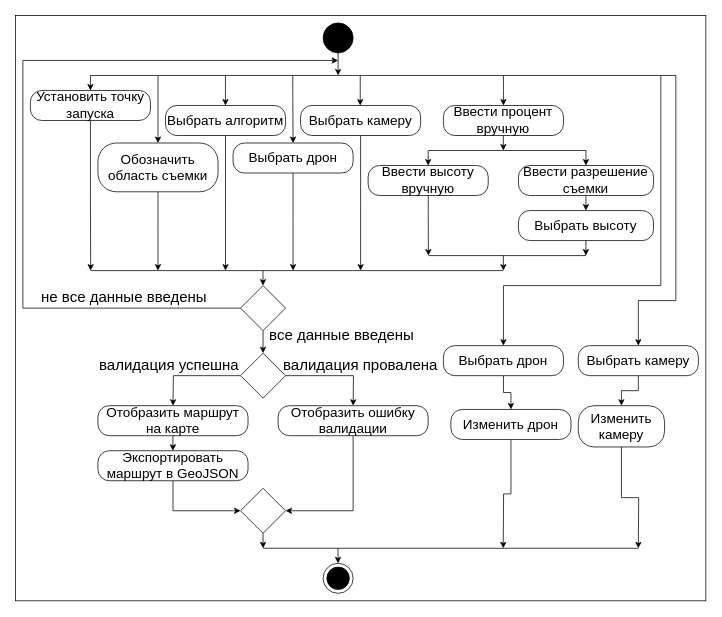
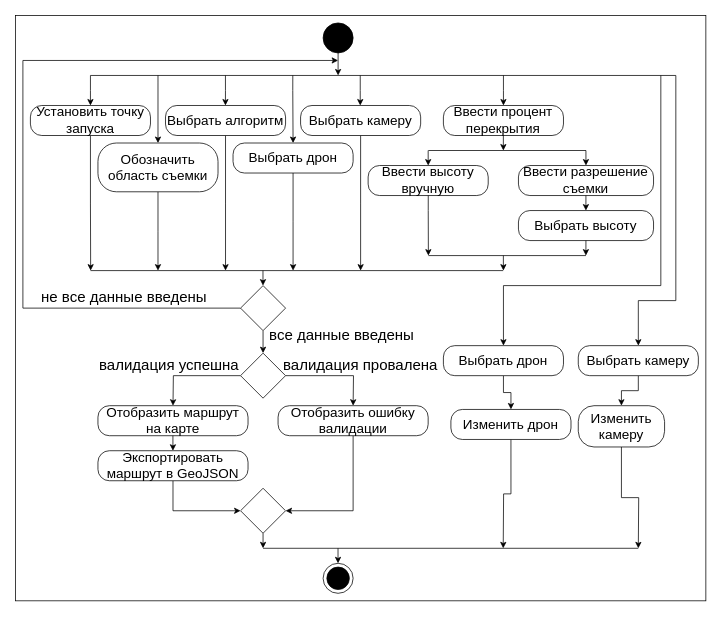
(90, 105) -> (90, 120)
(503, 120) -> (503, 120)
